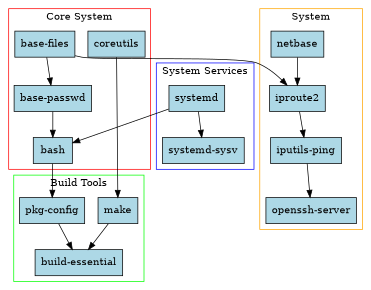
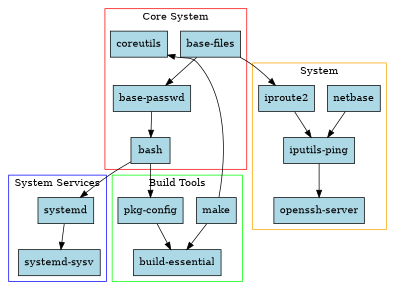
(297, 68) -> (338, 122)
(117, 120) -> (221, 115)
(124, 125) -> (101, 181)
